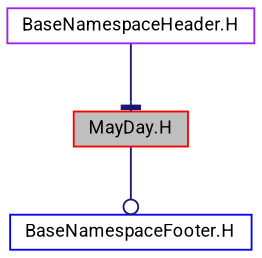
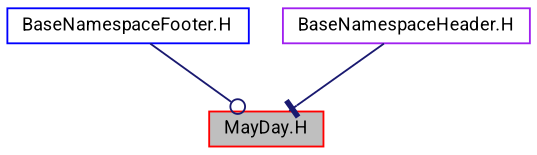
(131, 173) -> (191, 73)
